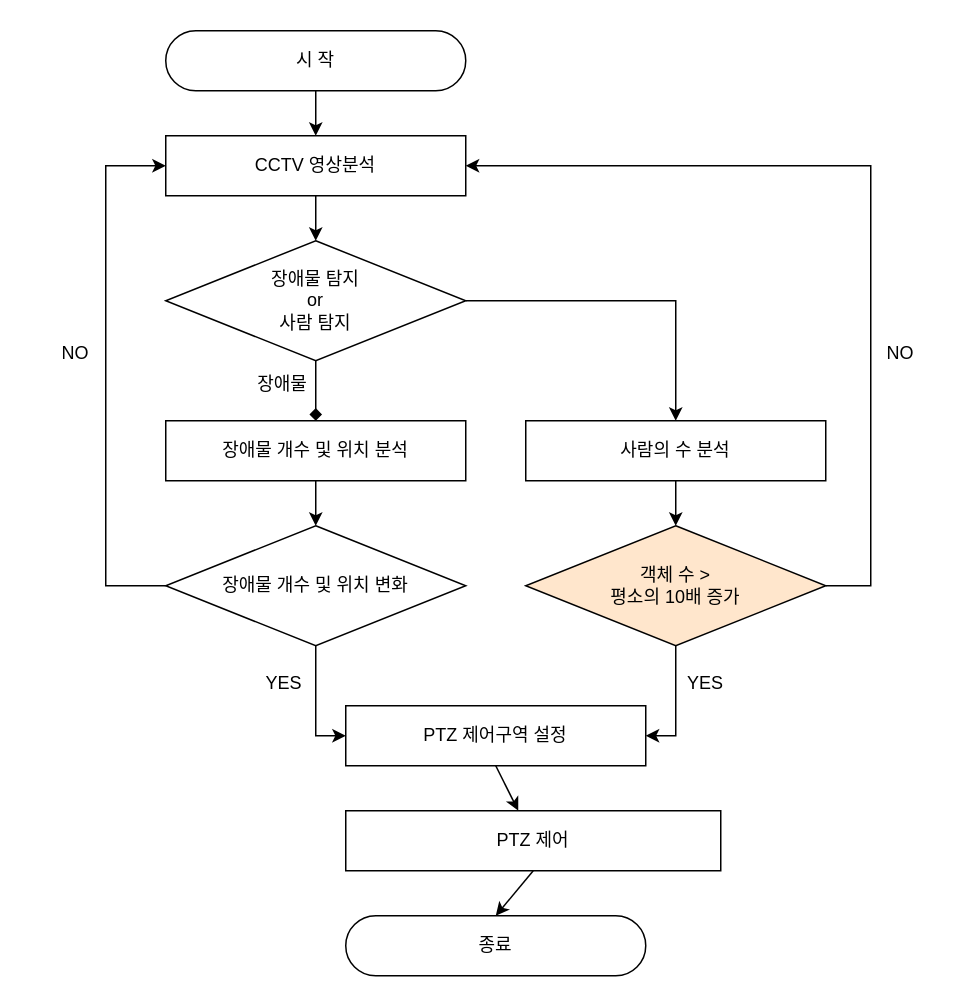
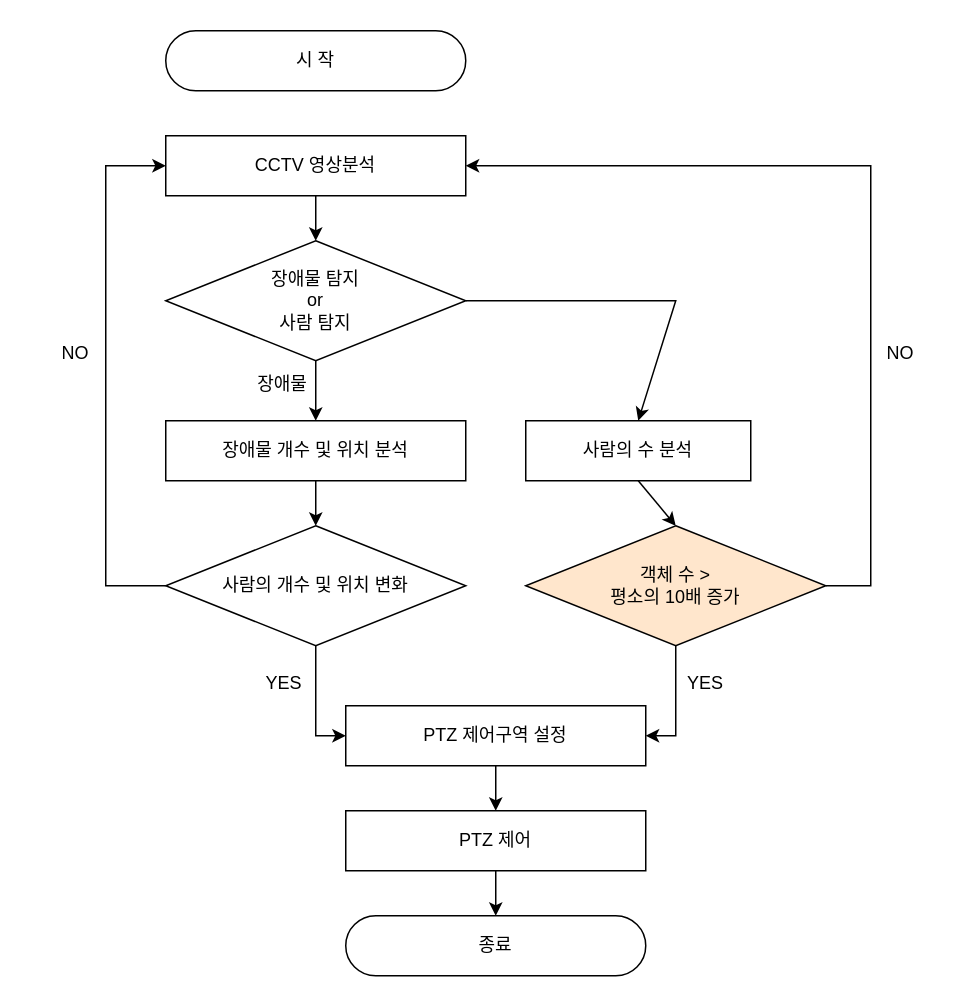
(316, 108) -> none
(316, 408) -> (316, 409)
(676, 451) -> (638, 451)
(316, 586) -> (316, 586)
(533, 841) -> (496, 841)
